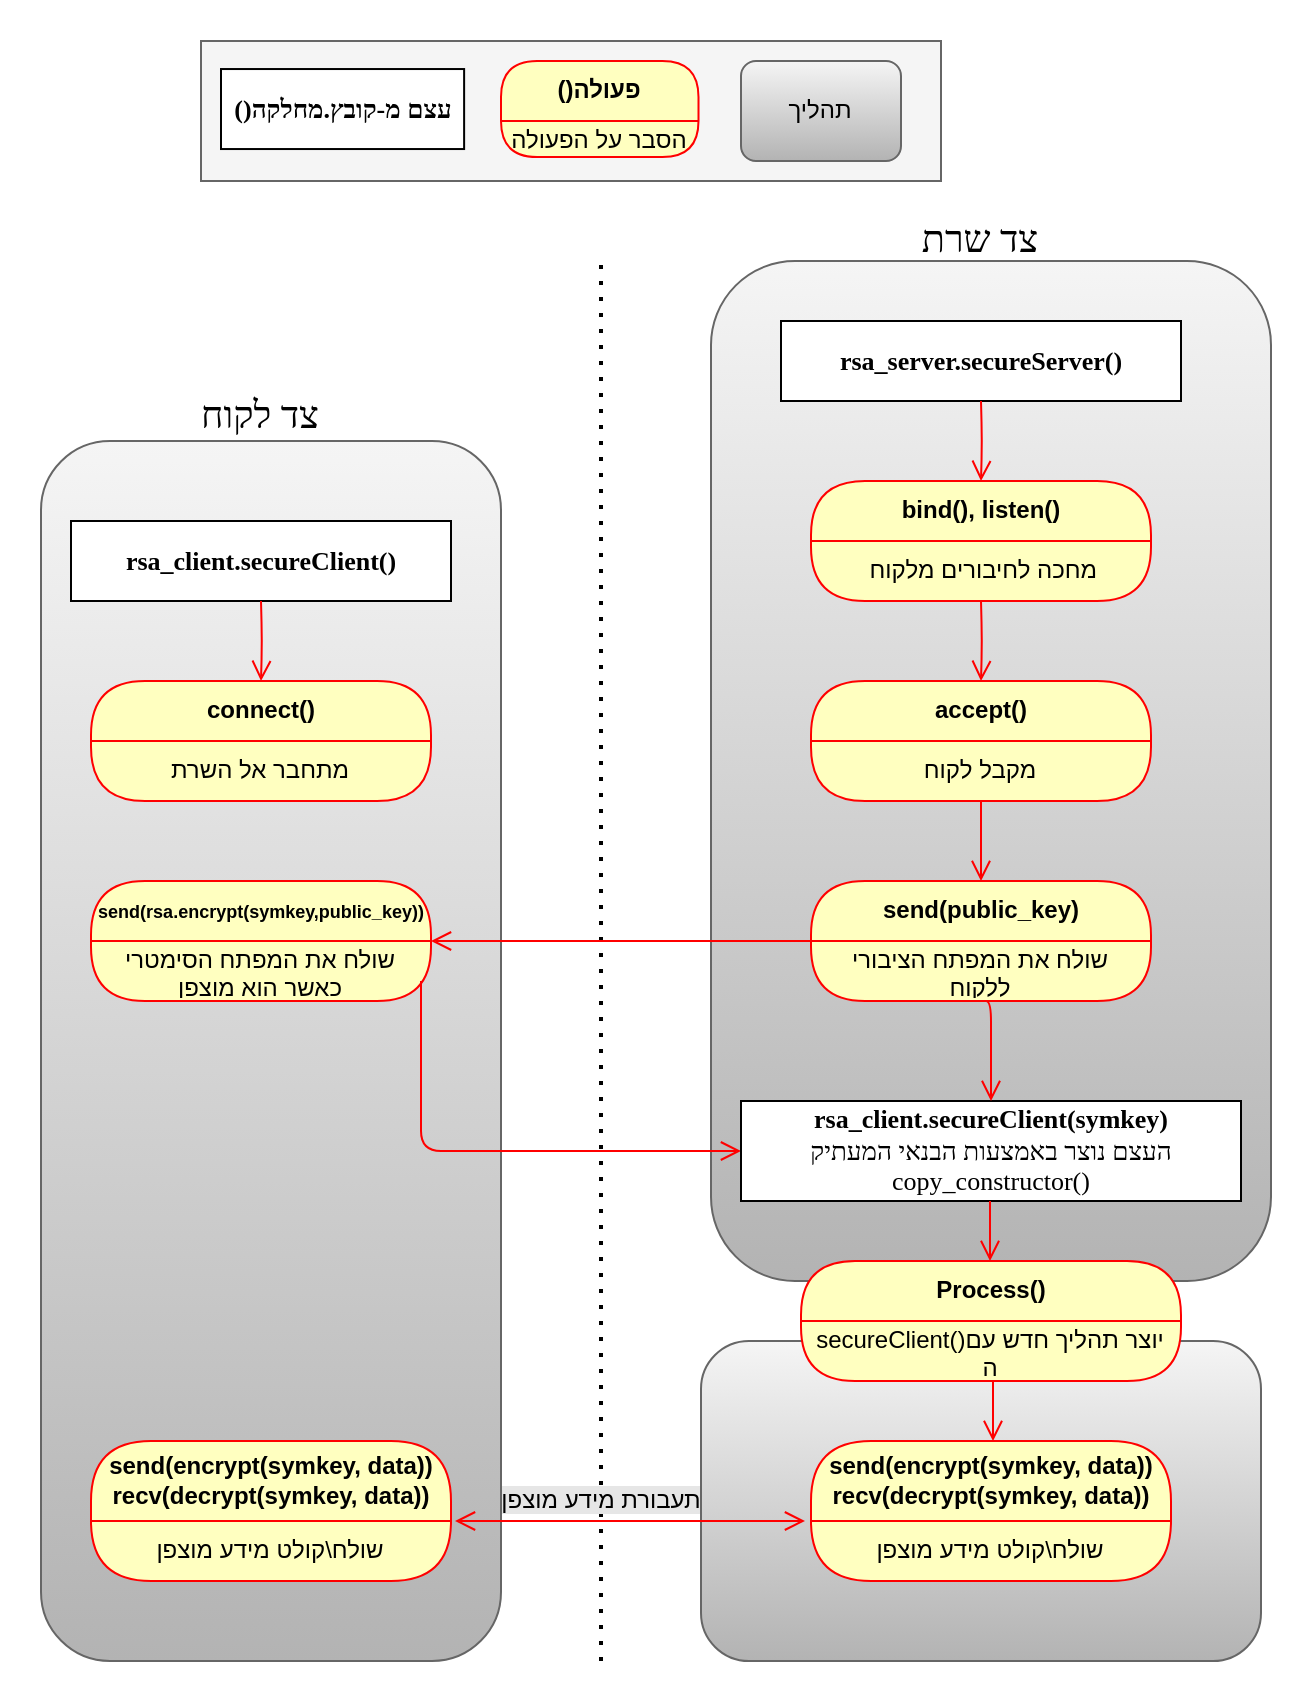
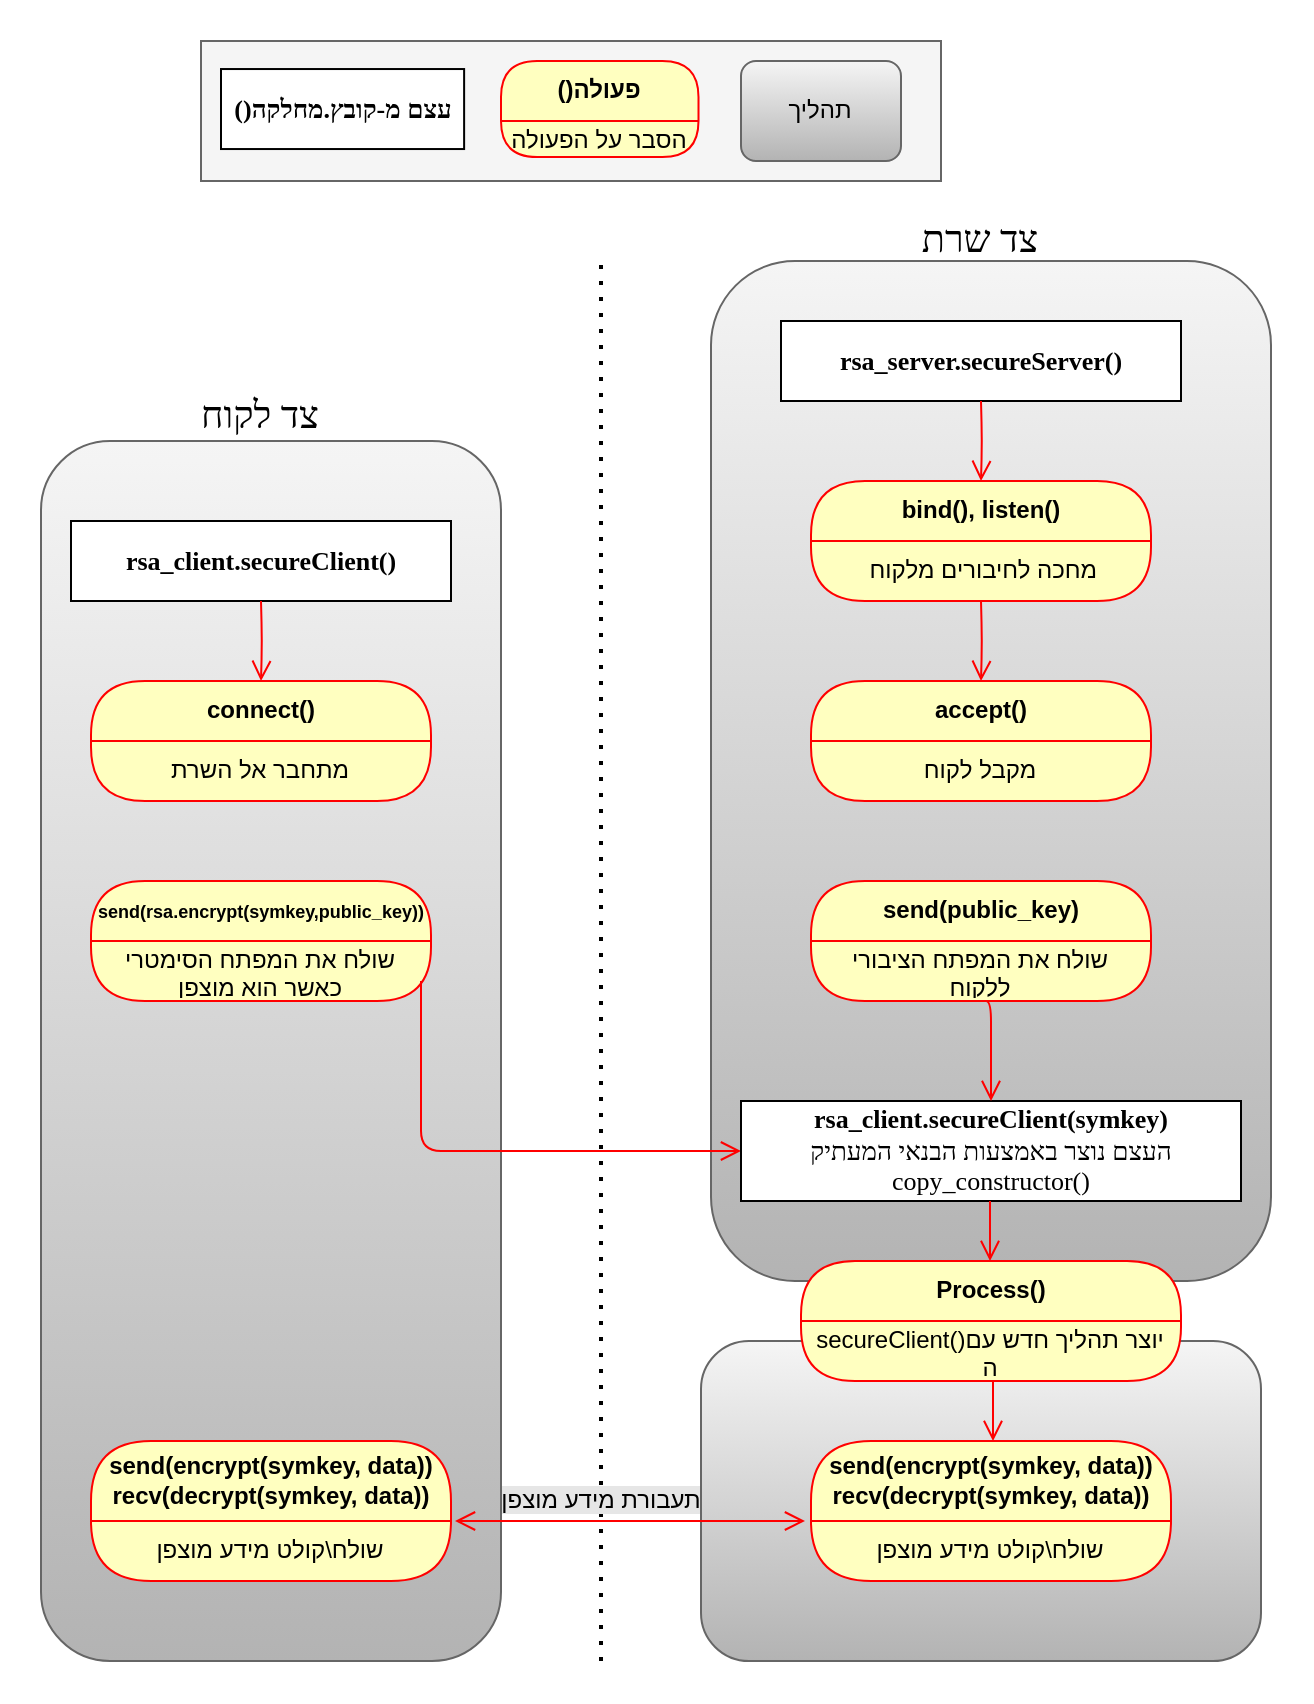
(981, 838) -> none
(623, 941) -> none
